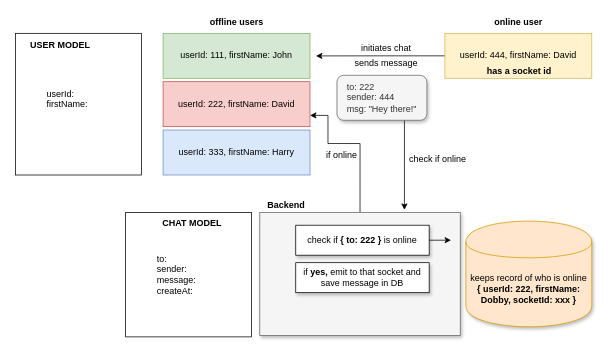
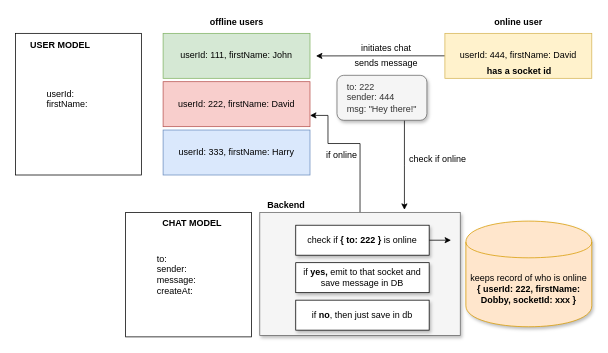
none -> (363, 315)
